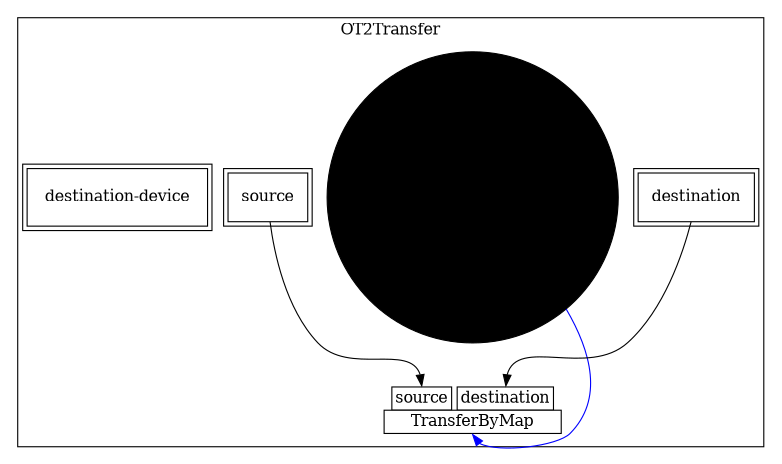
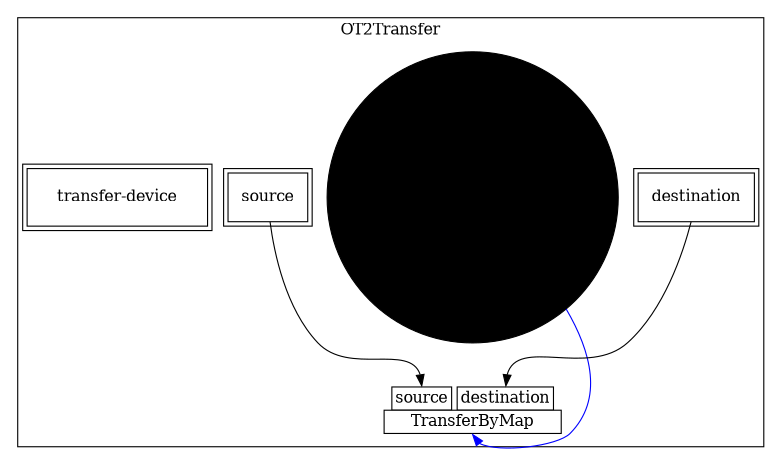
(117, 197) -> (117, 197)
